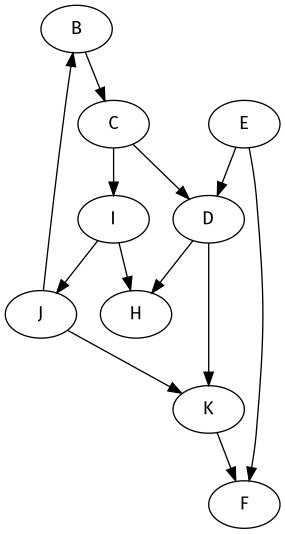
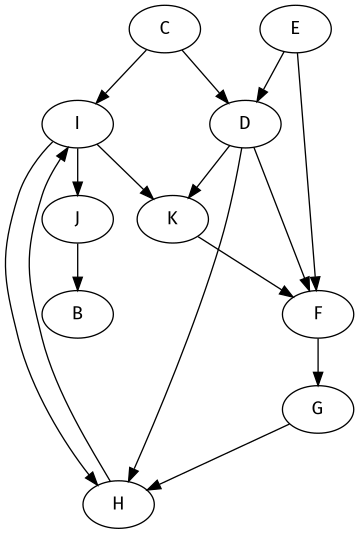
(93, 70) -> none
none -> (279, 213)
none -> (39, 325)
(119, 359) -> (120, 167)
none -> (318, 409)
